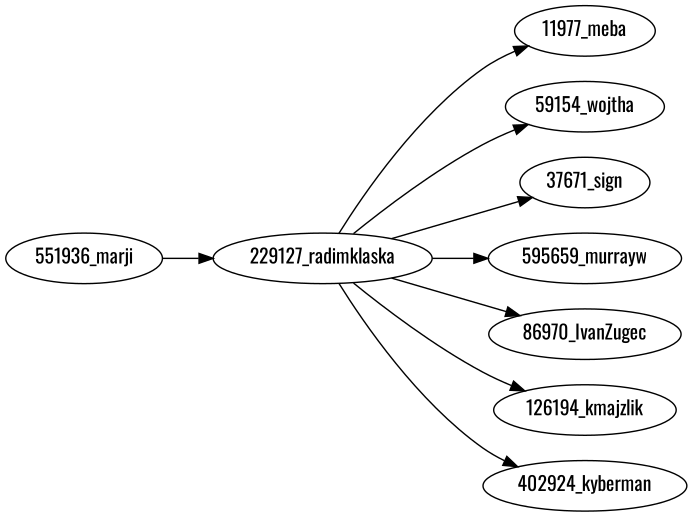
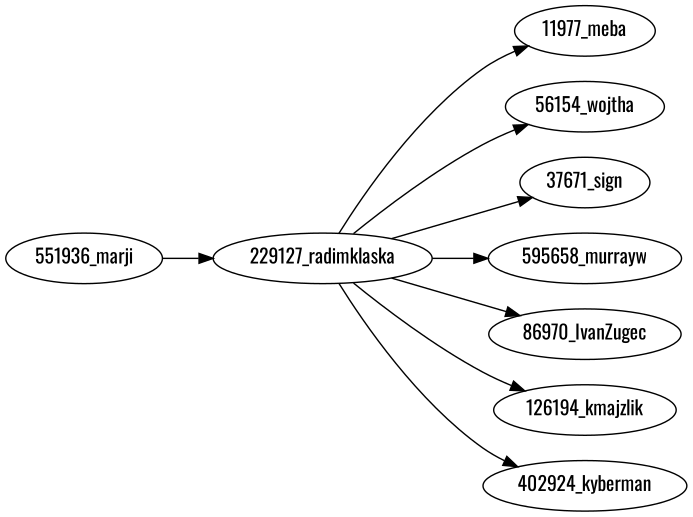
(585, 107) -> (585, 107)
(585, 258) -> (585, 258)
